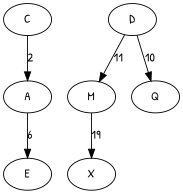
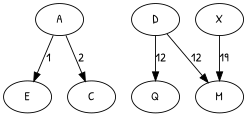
(28, 54) -> (74, 54)
(119, 58) -> (197, 58)
(150, 58) -> (161, 58)
(92, 131) -> (220, 54)
(30, 136) -> (49, 58)
